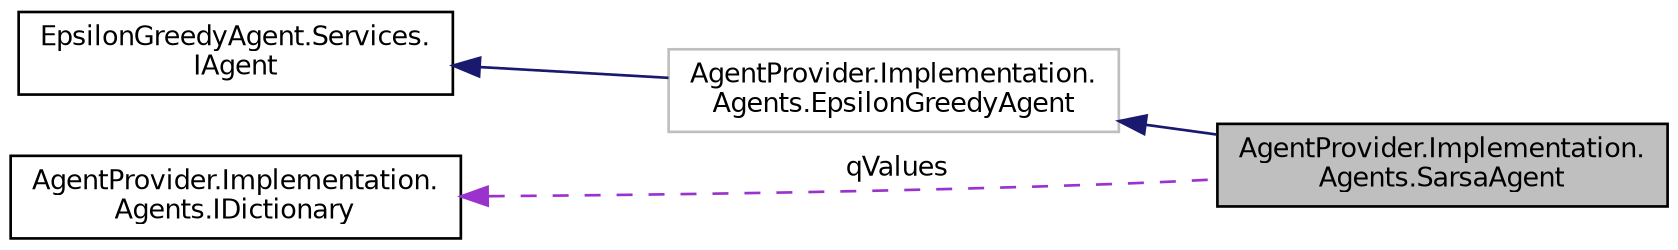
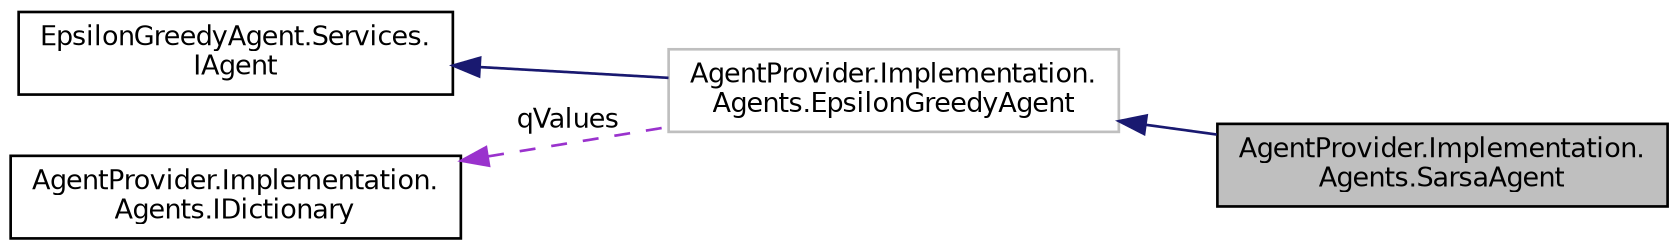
(853, 191) -> (578, 142)
